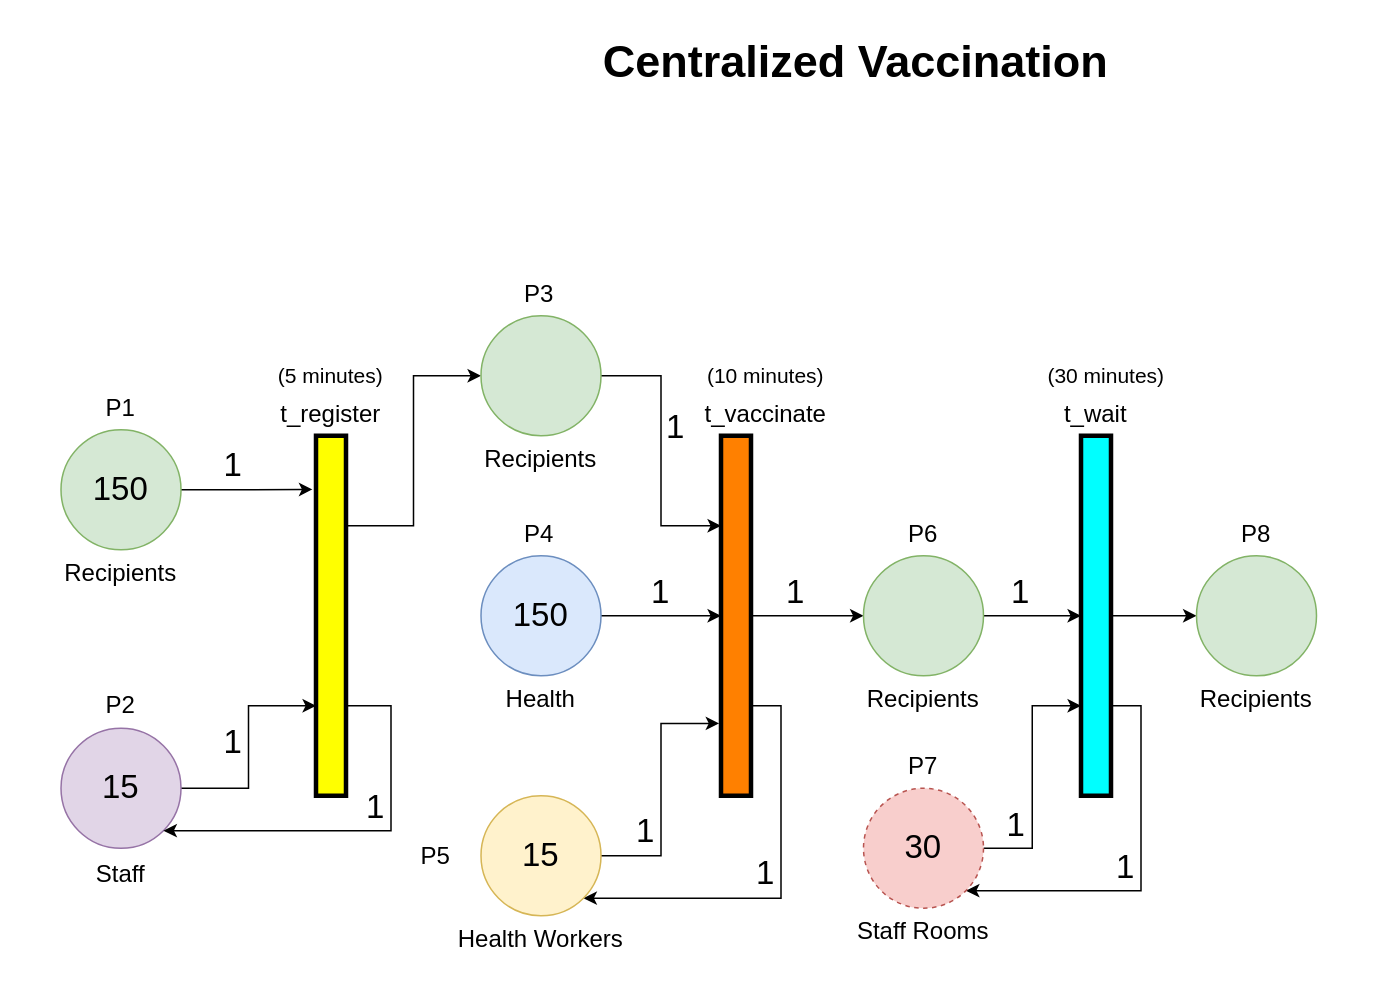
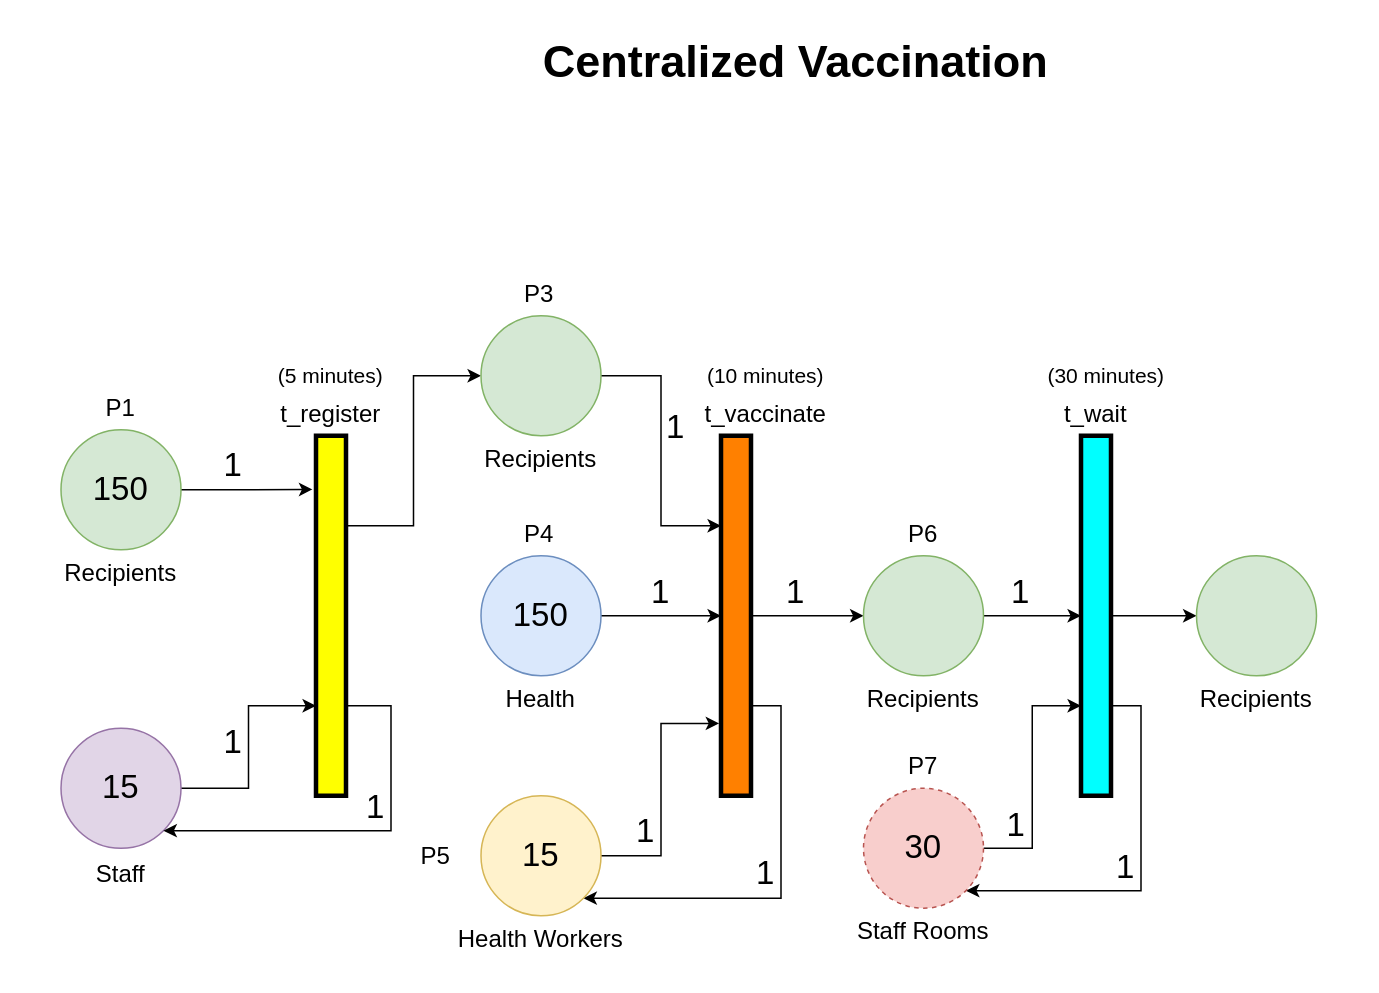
(856, 61) -> (796, 61)
(1256, 533) -> none
(121, 704) -> none
